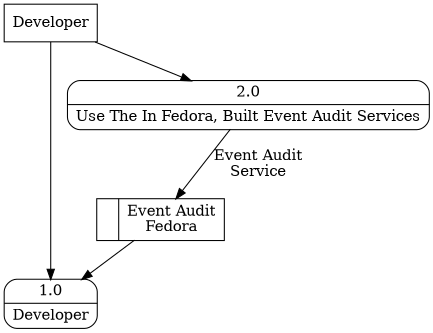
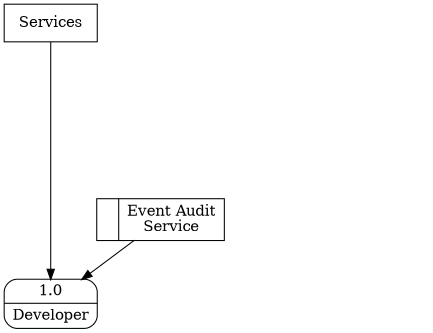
(51, 23) -> (51, 23)
(248, 105) -> none
(172, 227) -> (172, 227)
